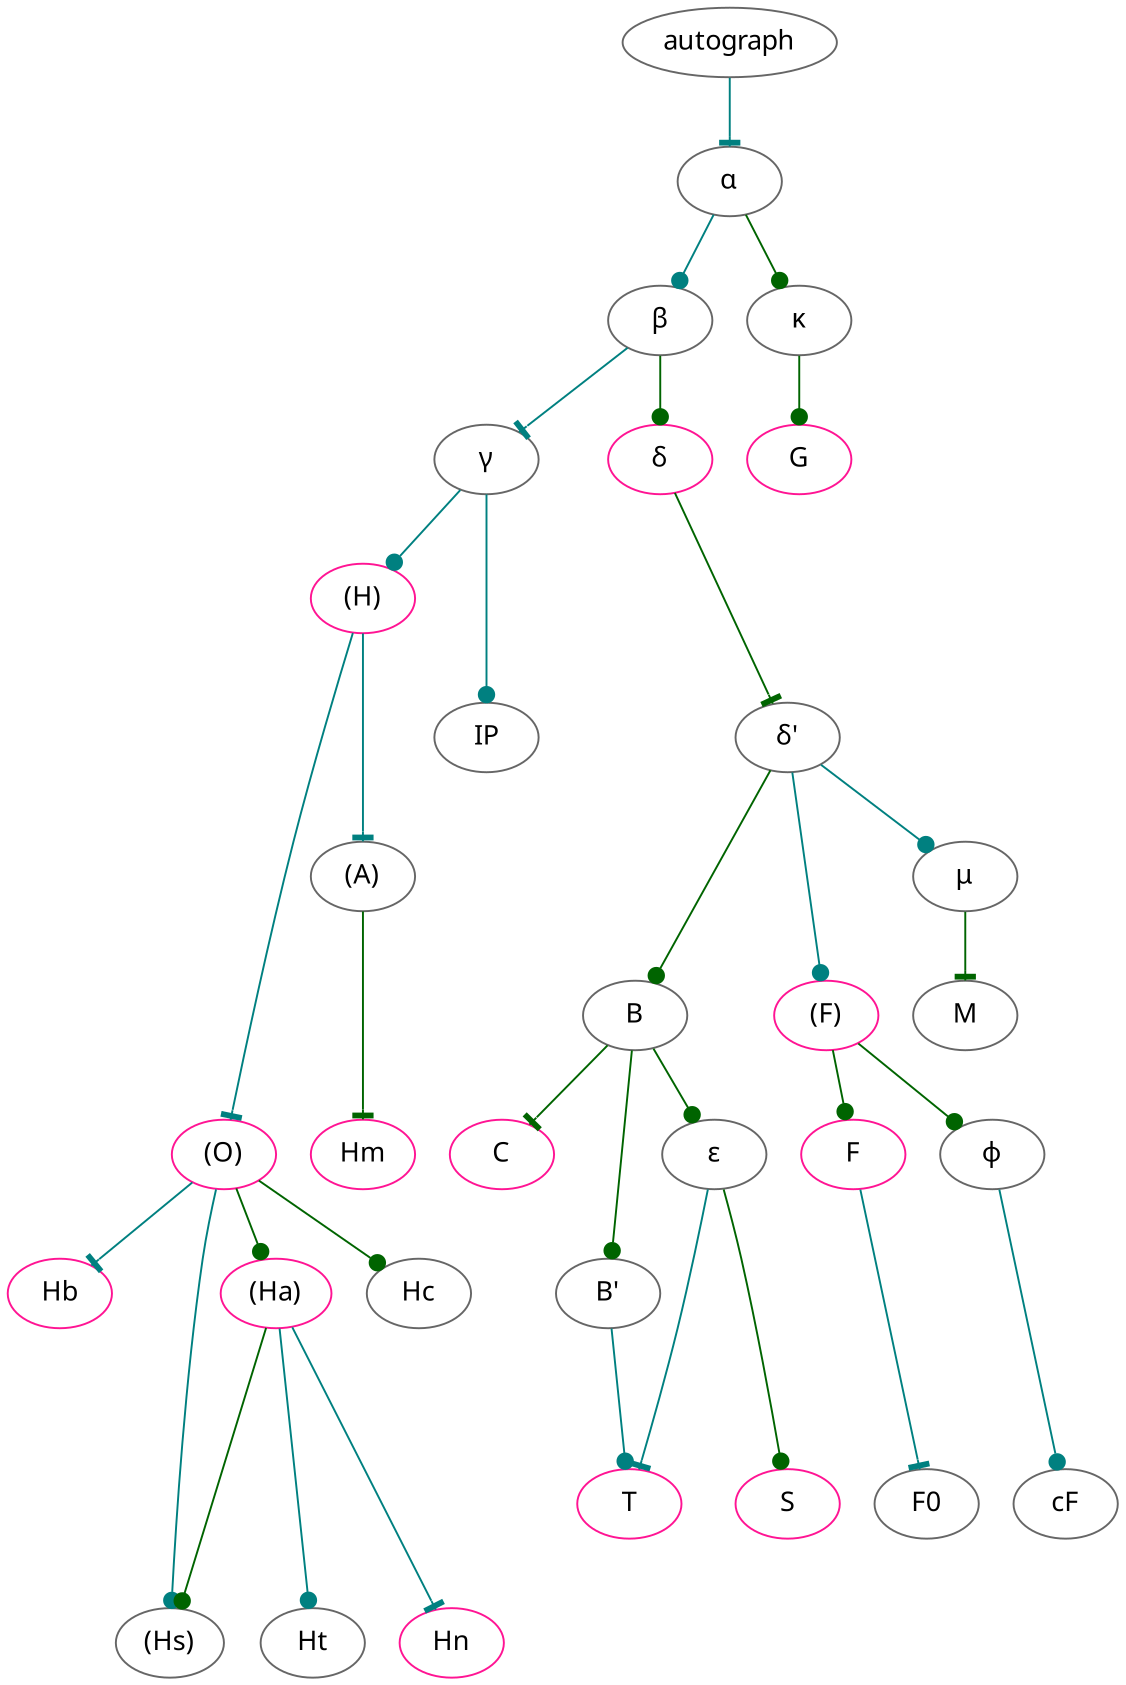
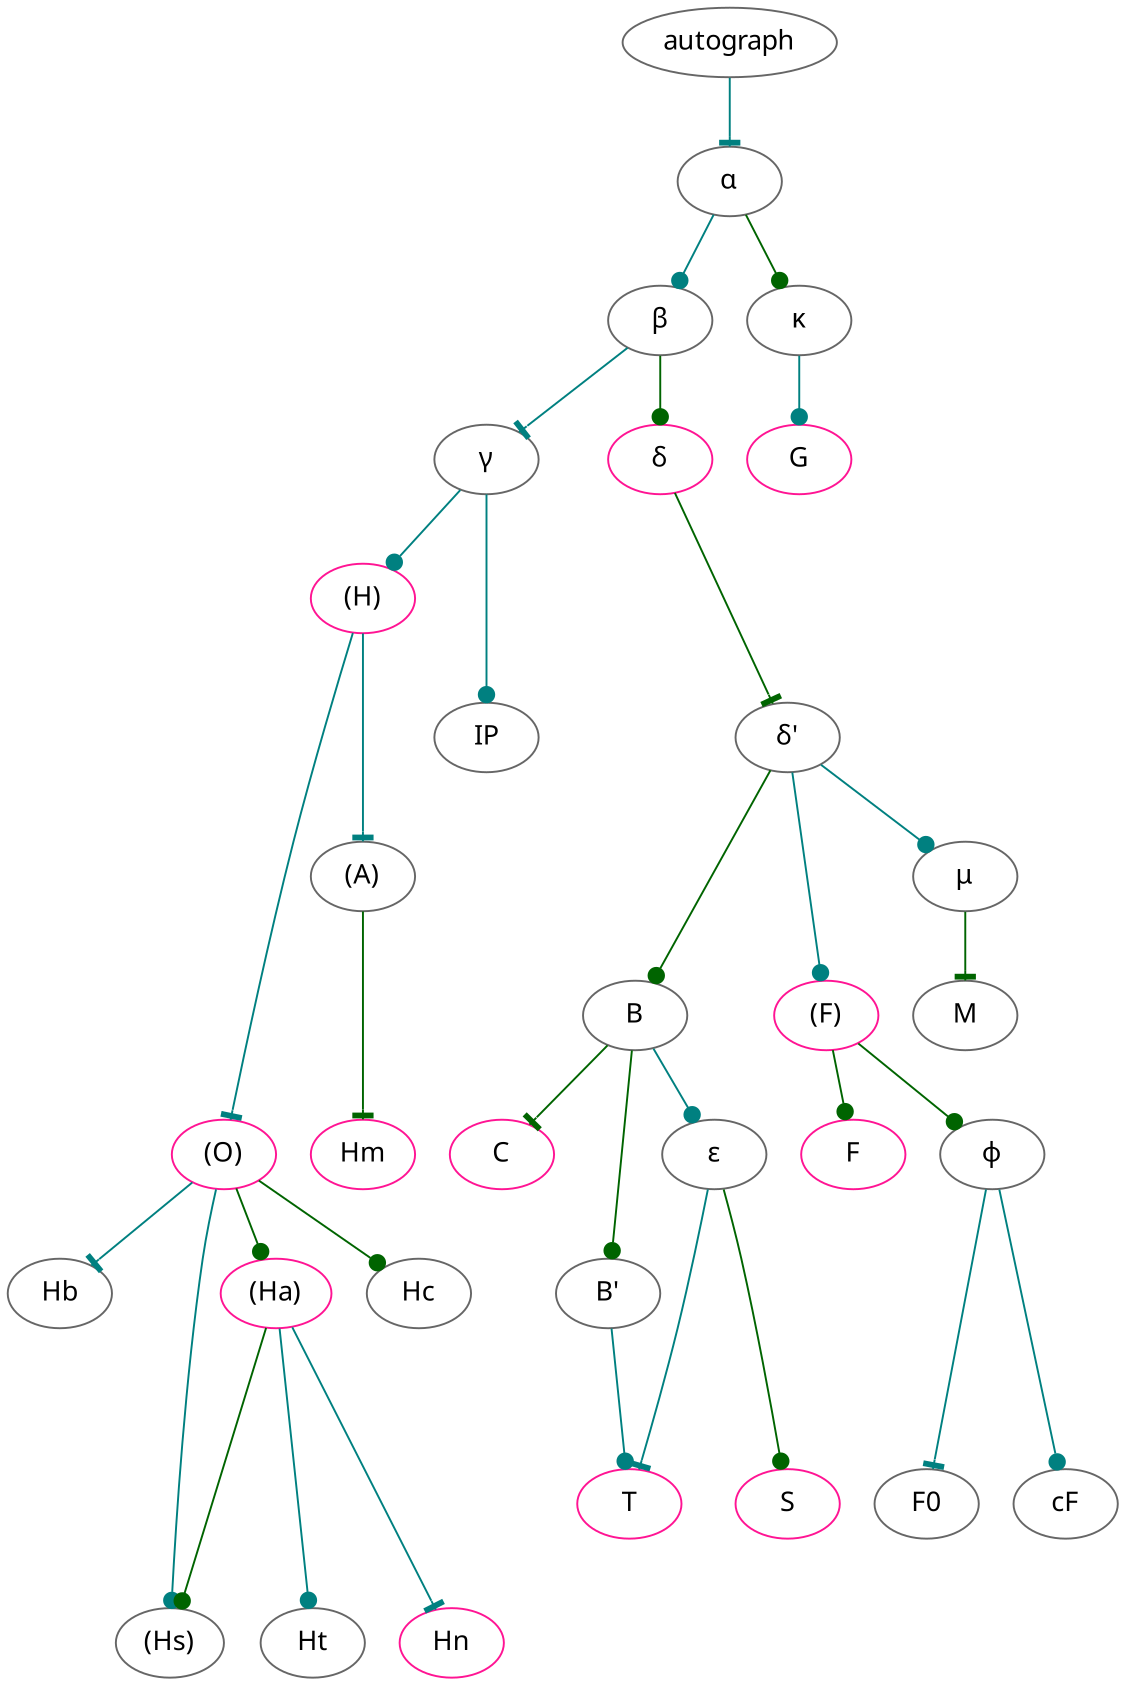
(799, 382) -> (799, 382)
(671, 1078) -> (671, 1078)
(60, 1293) -> (60, 1293)
(889, 1325) -> (960, 1324)
